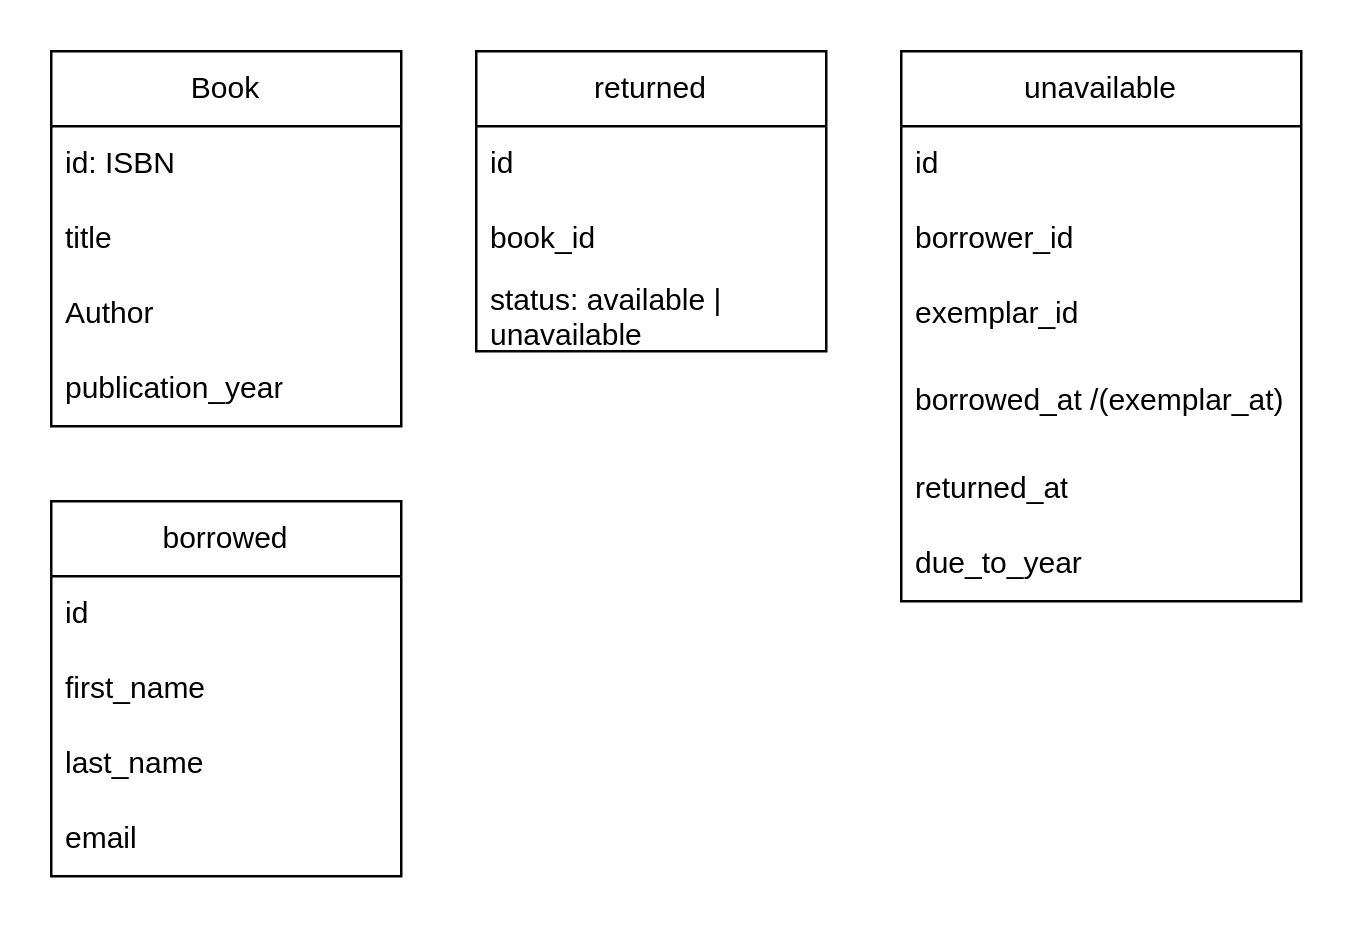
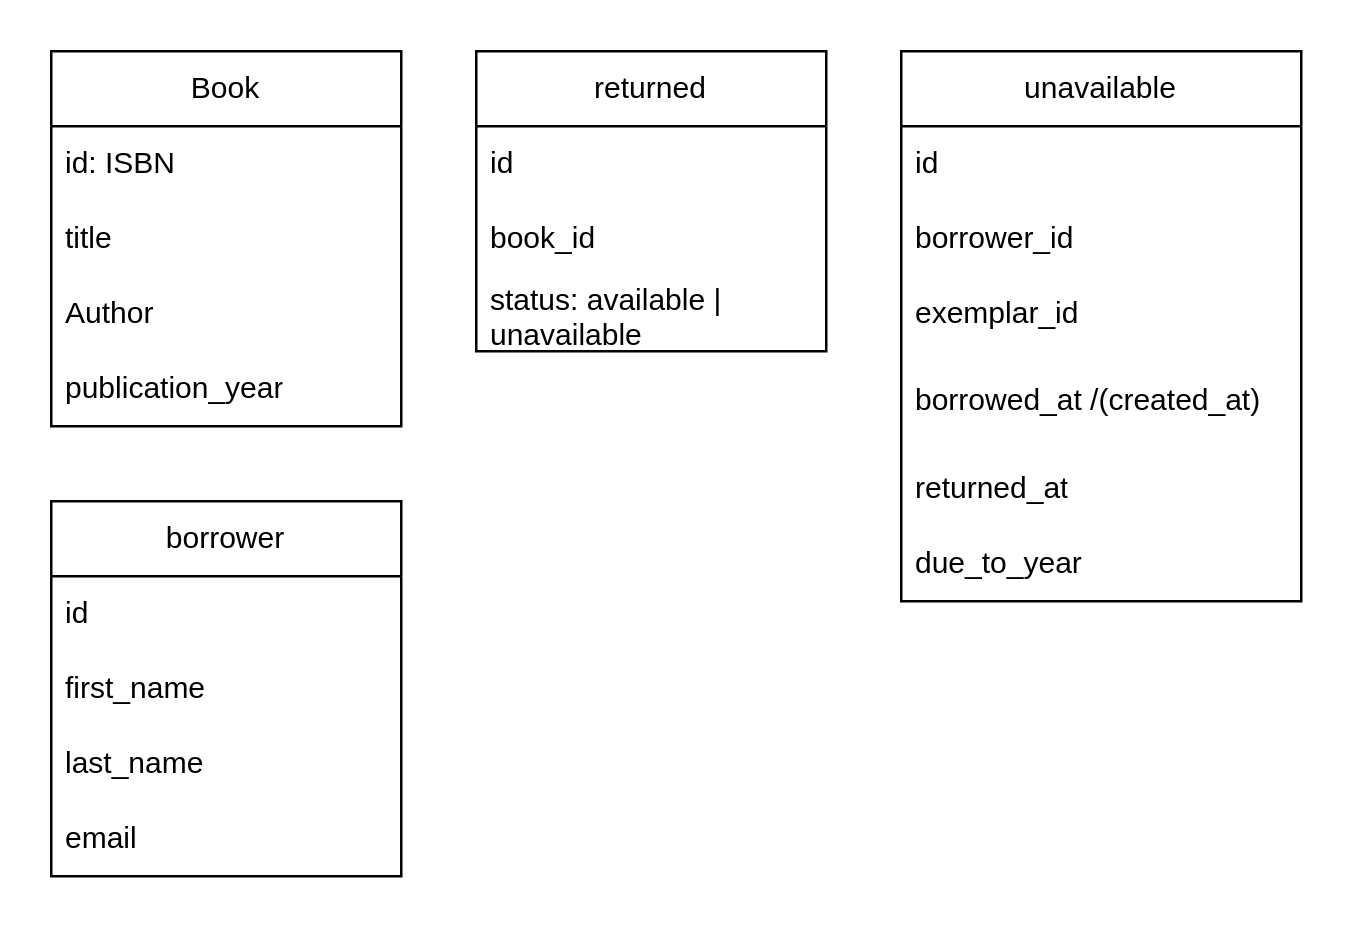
(1104, 401) -> (1104, 401)
(226, 539) -> (226, 539)
